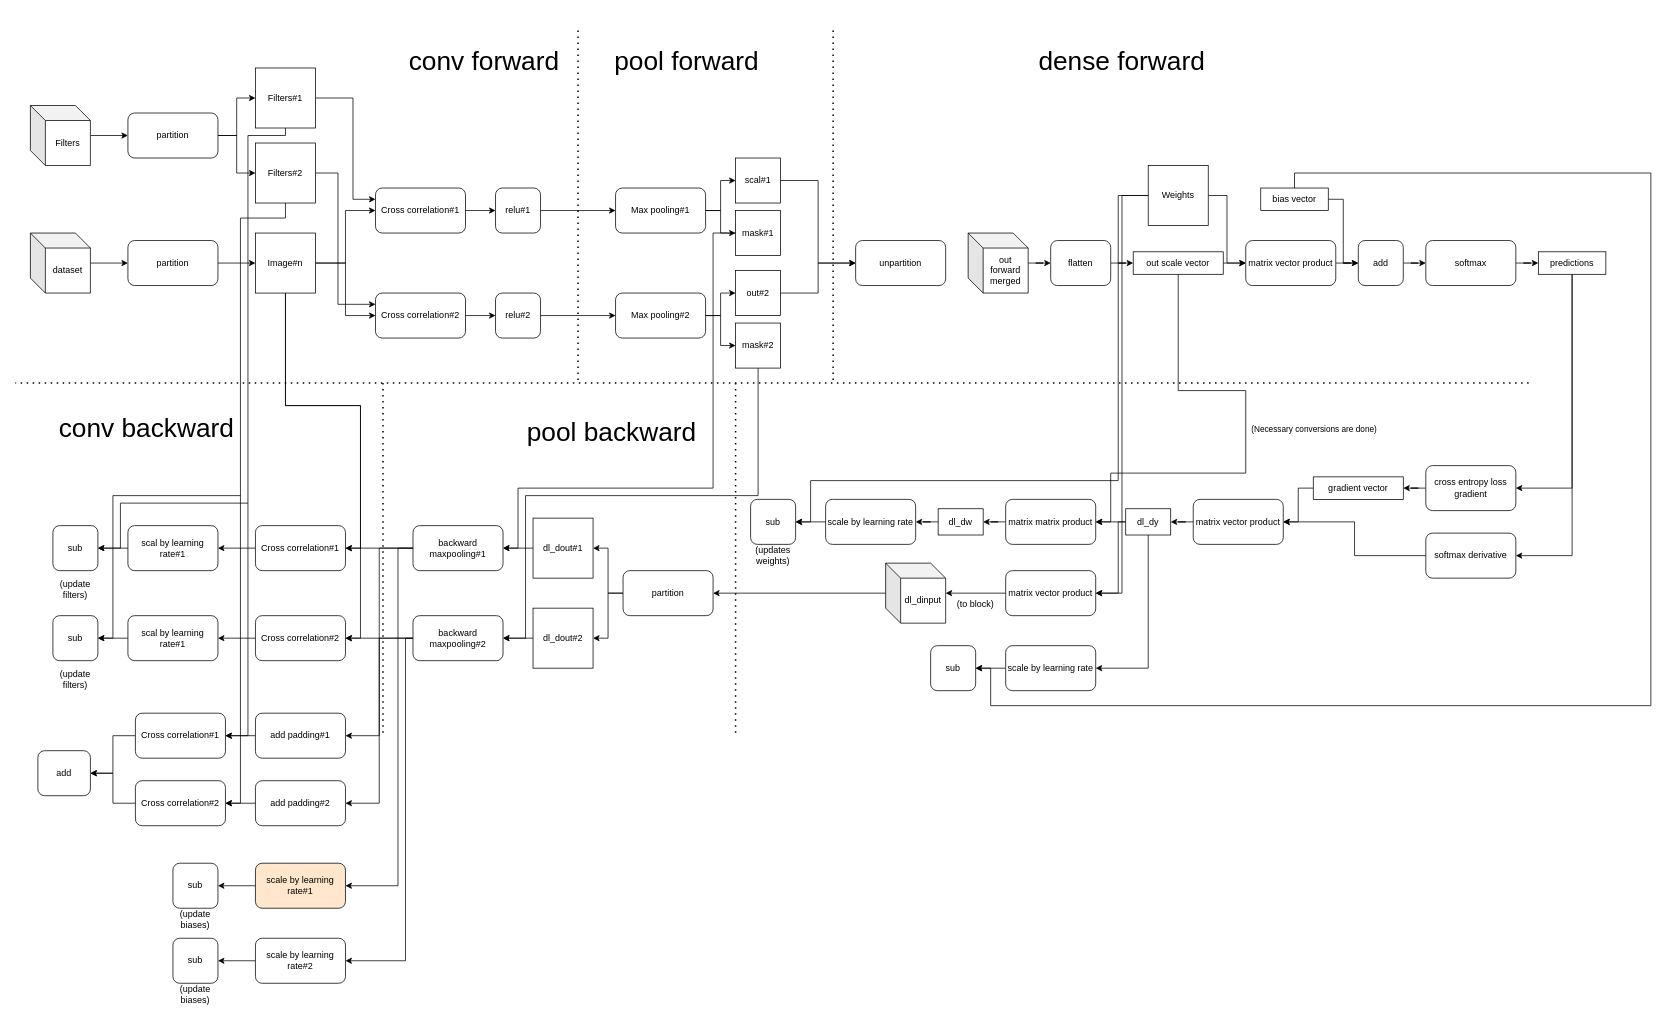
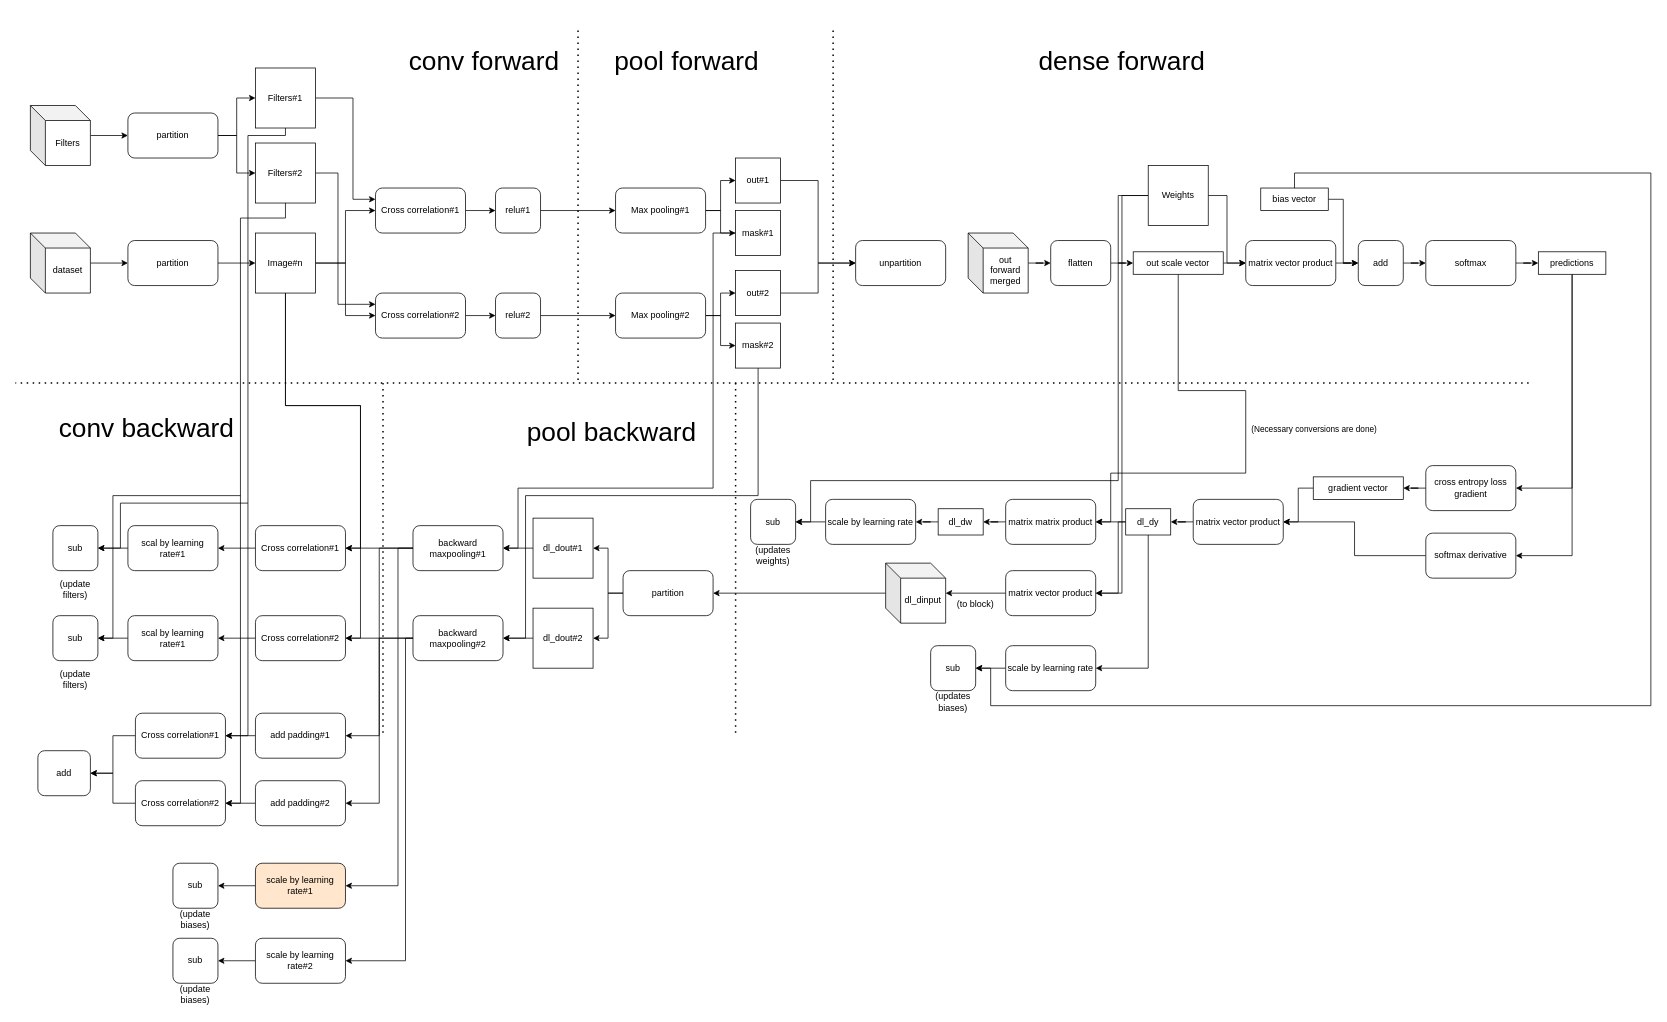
(758, 180) -> (758, 180)
none -> (953, 702)
